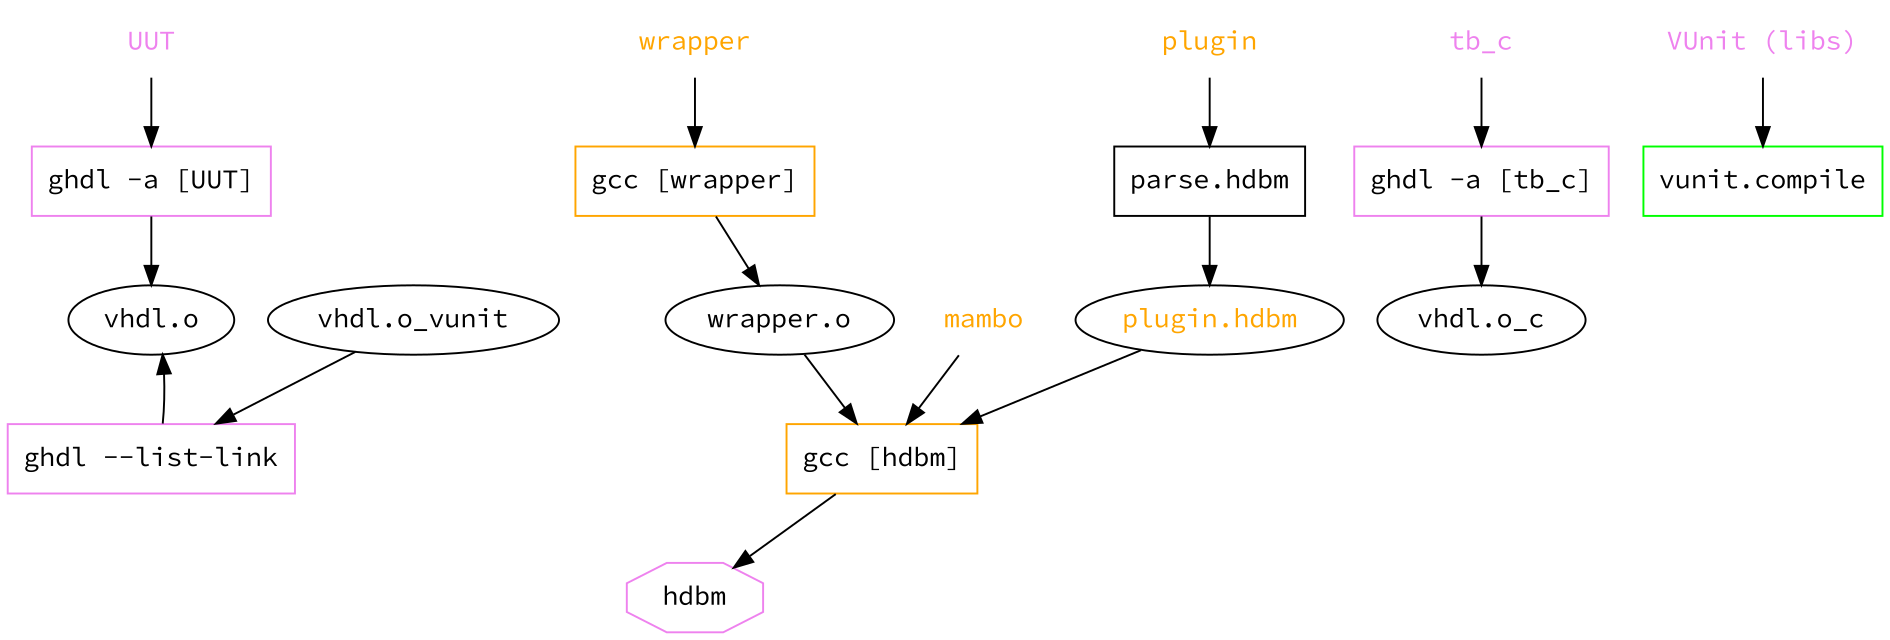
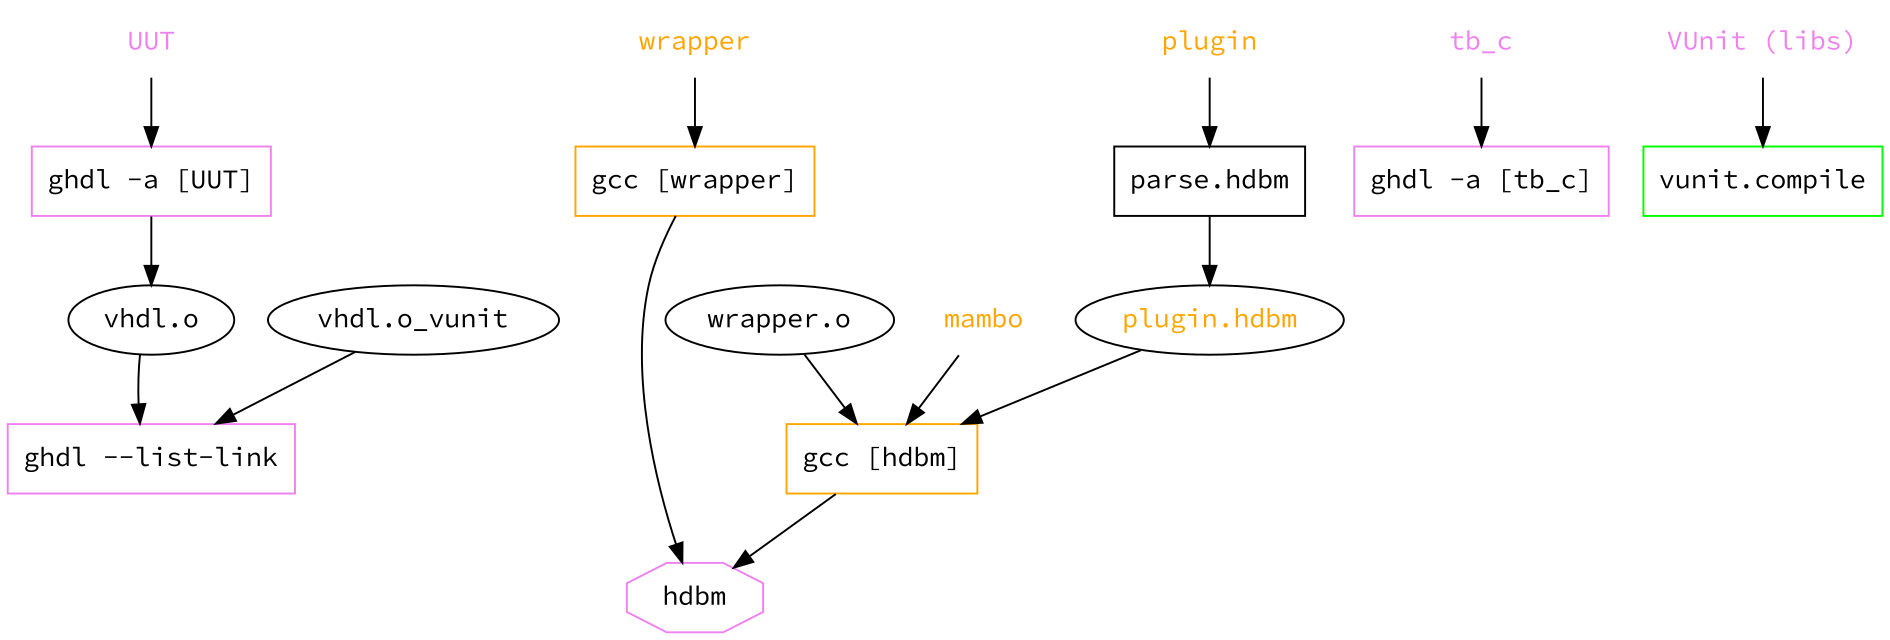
(732, 243) -> (643, 379)
(1481, 320) -> none
(164, 399) -> (138, 379)
